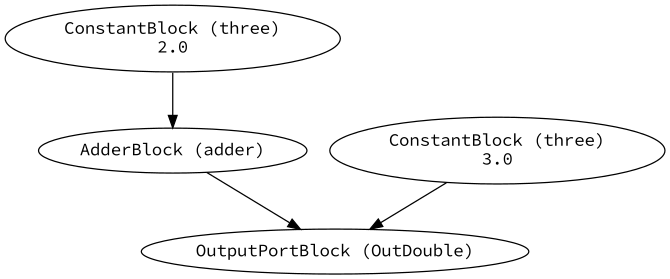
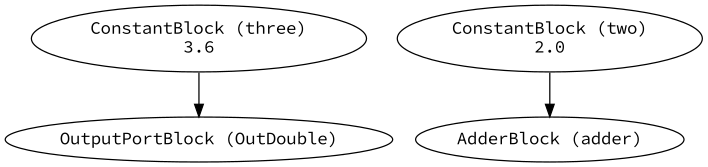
(173, 39) -> (550, 39)
(497, 151) -> (199, 39)
(248, 198) -> none
